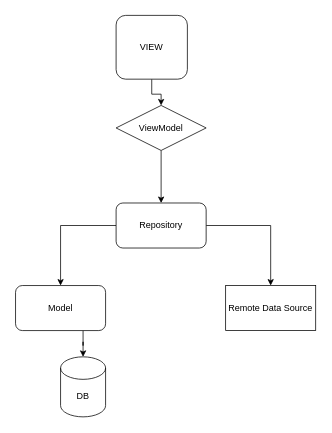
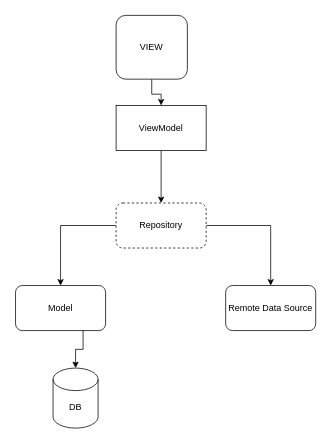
(161, 128) -> (161, 128)
(161, 225) -> (161, 225)
(270, 308) -> (270, 308)
(83, 387) -> (75, 398)
